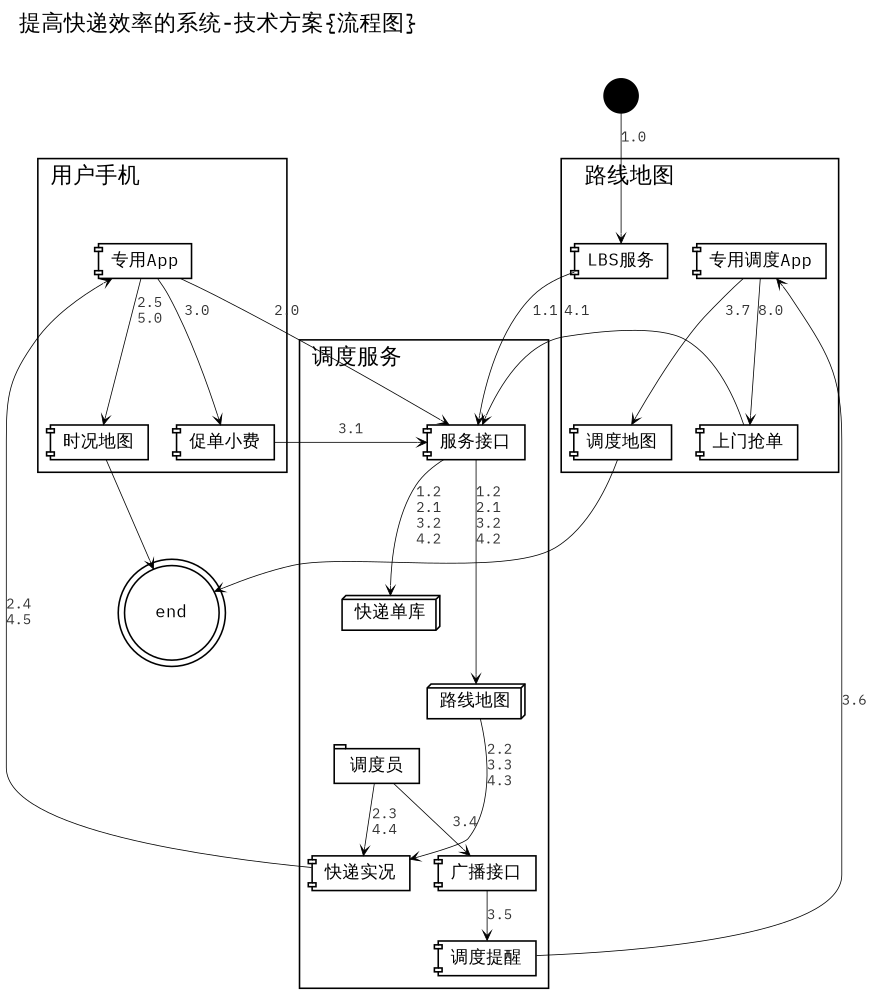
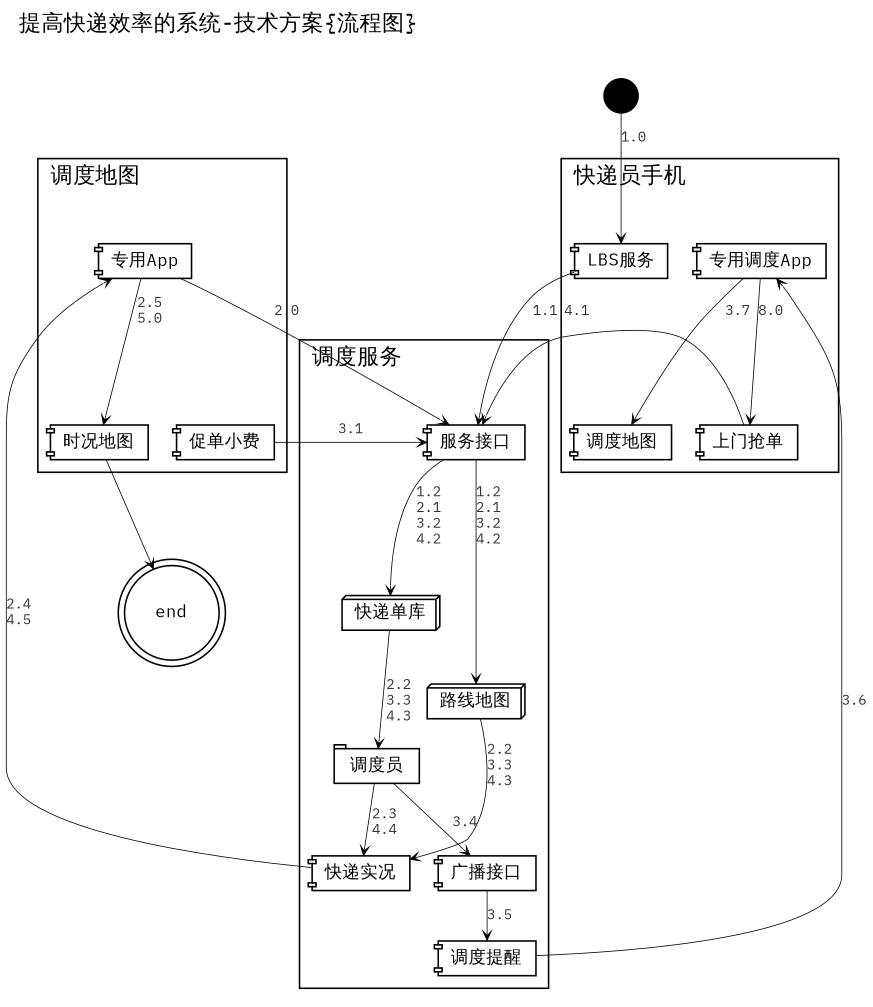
(96, 177) -> (96, 177)
(631, 177) -> (631, 177)
(192, 345) -> none
(443, 563) -> none
none -> (384, 685)
